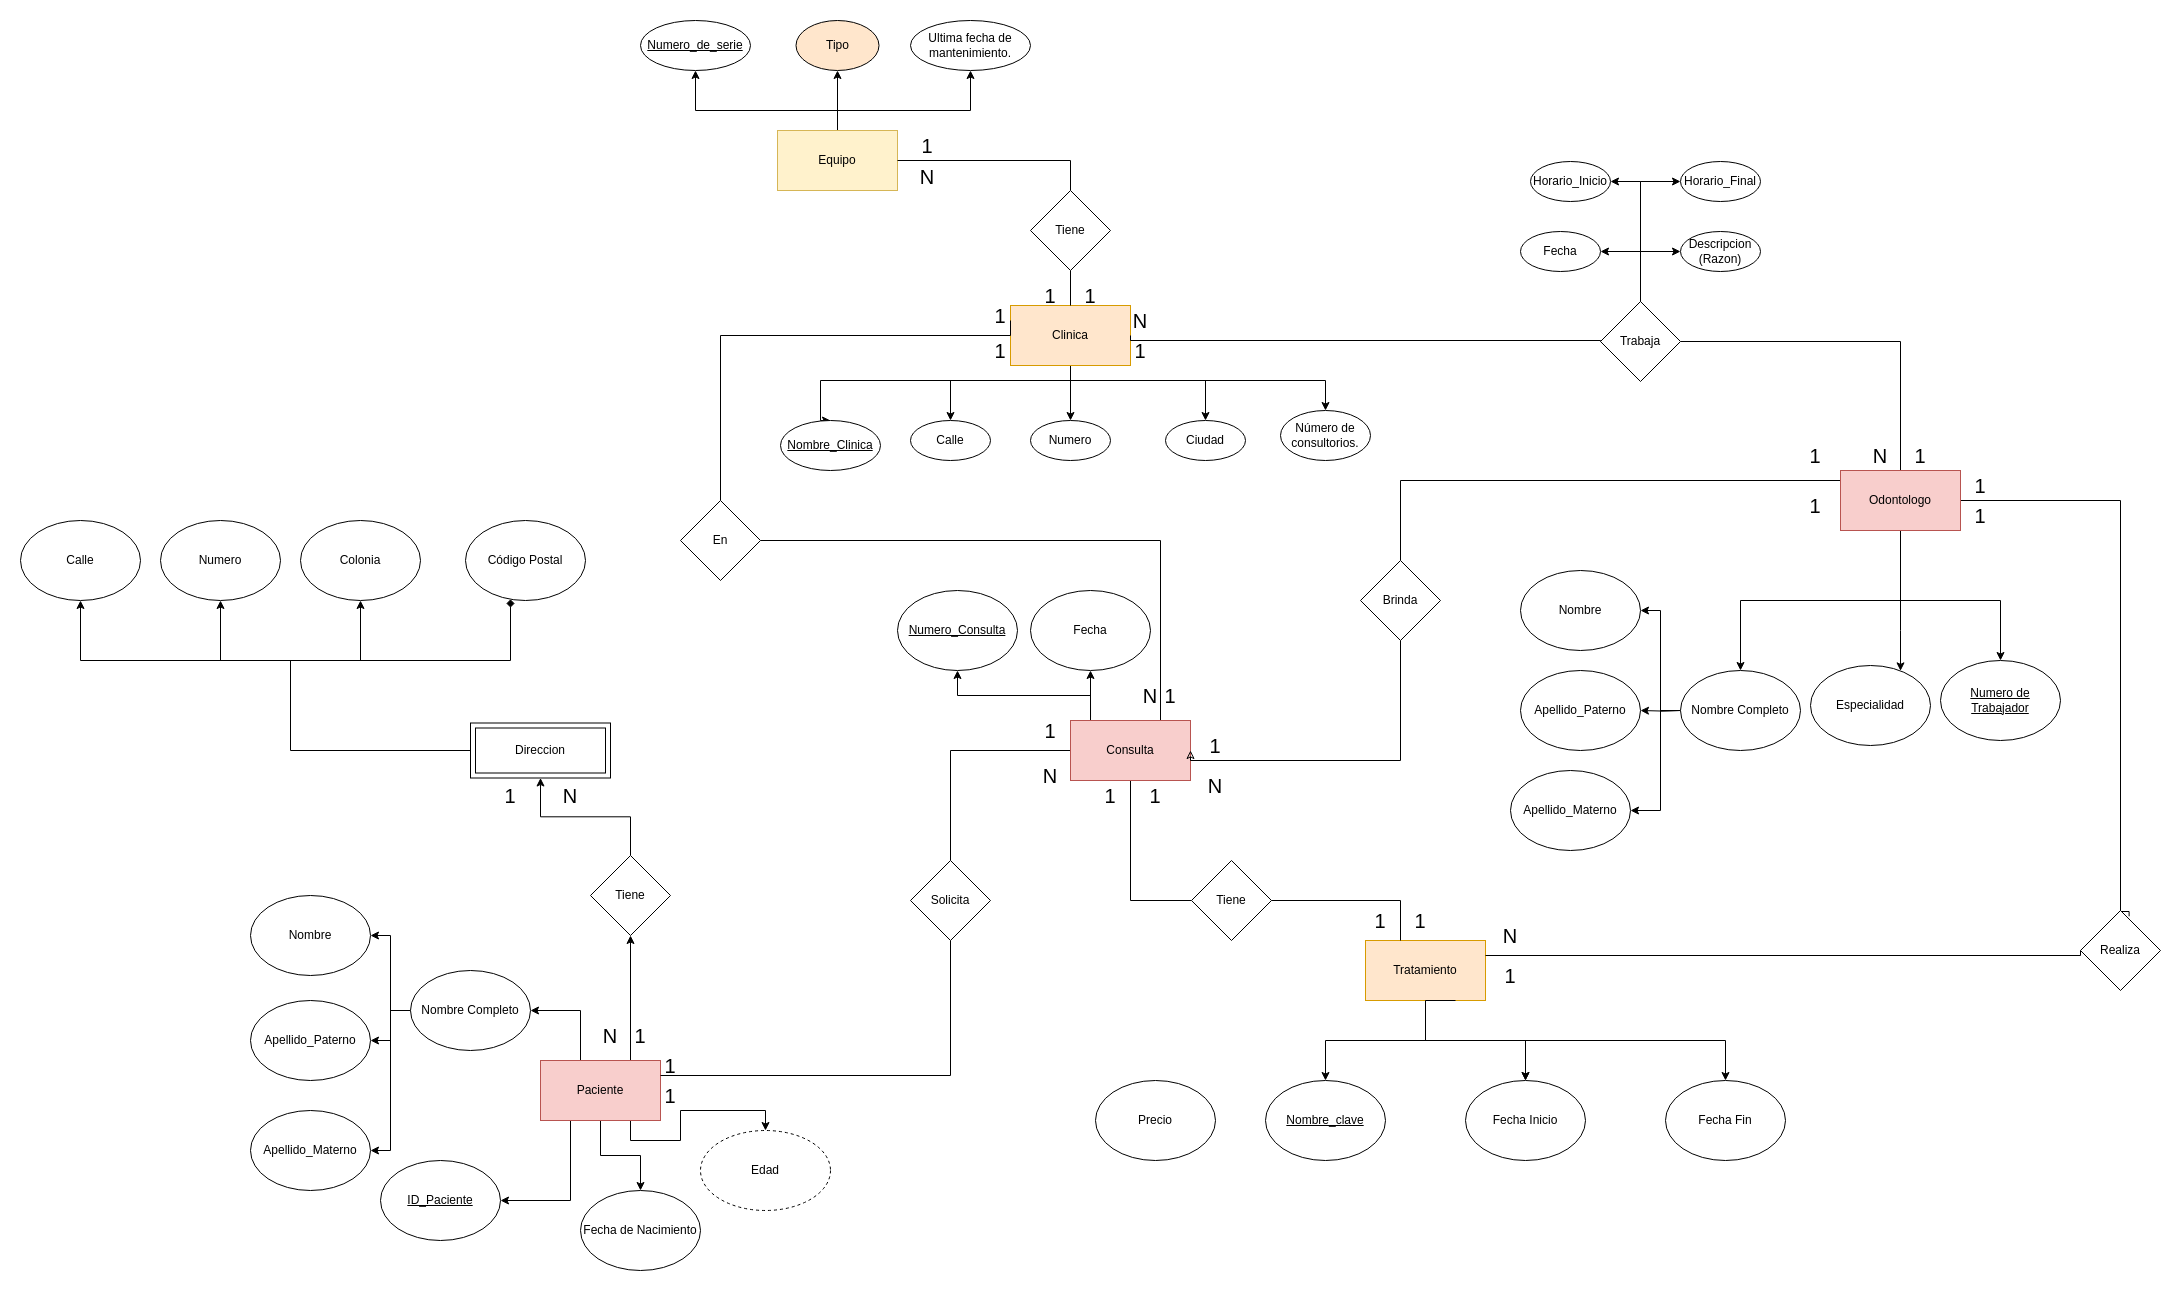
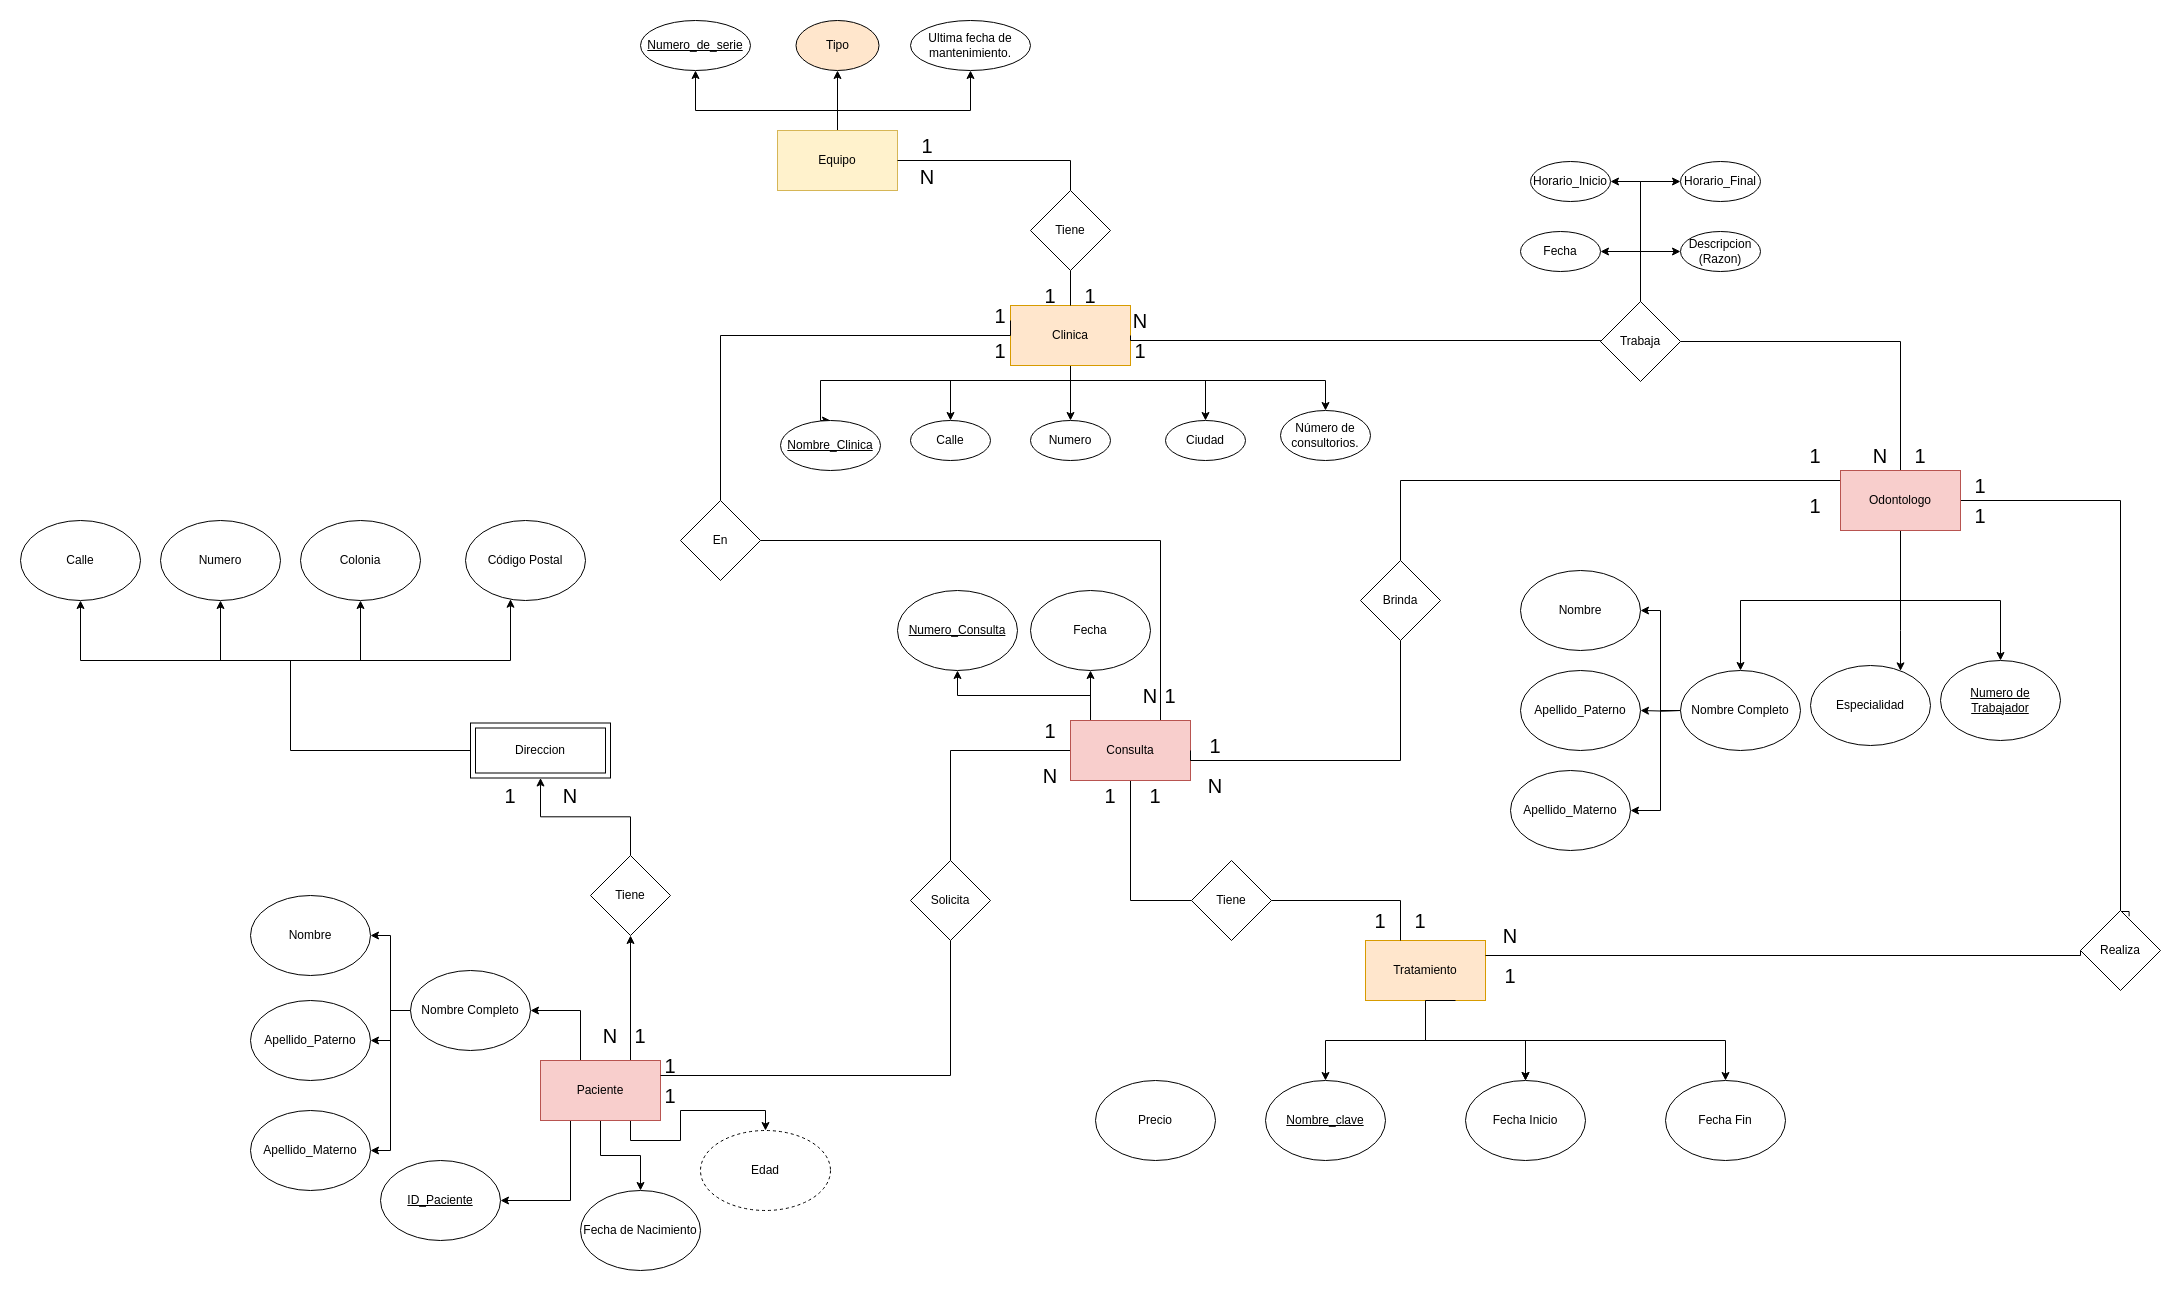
(511, 608) -> (511, 607)
(1192, 761) -> (1191, 759)
